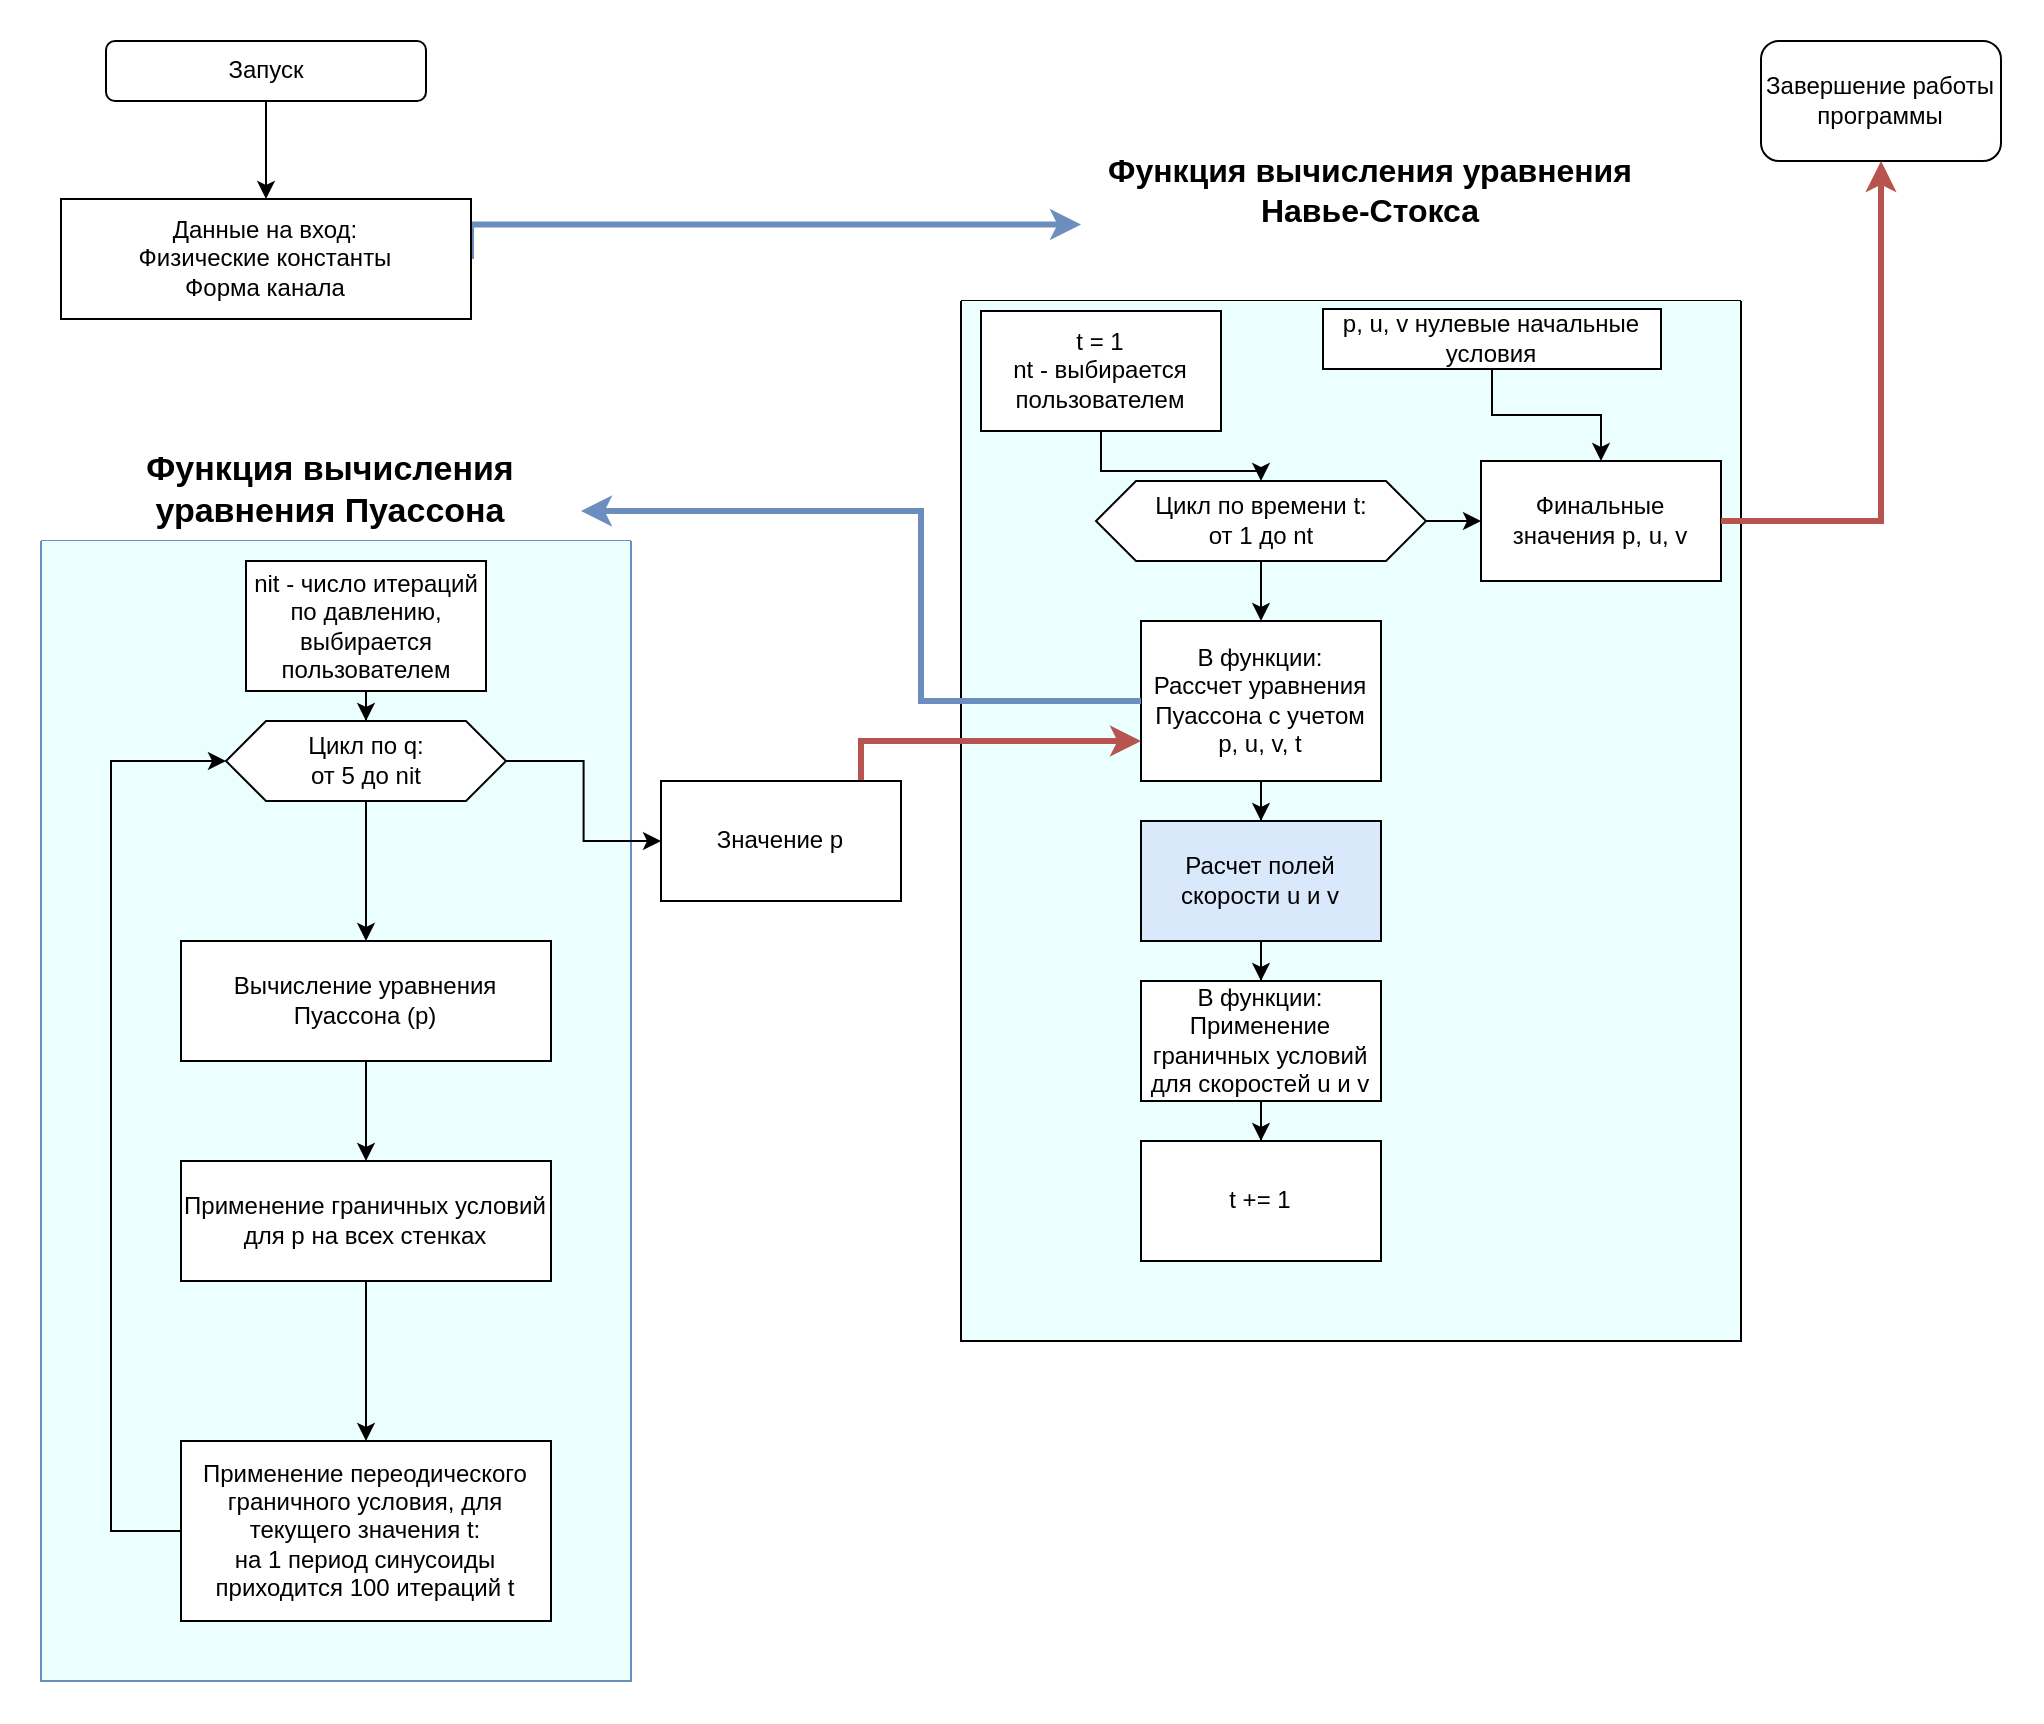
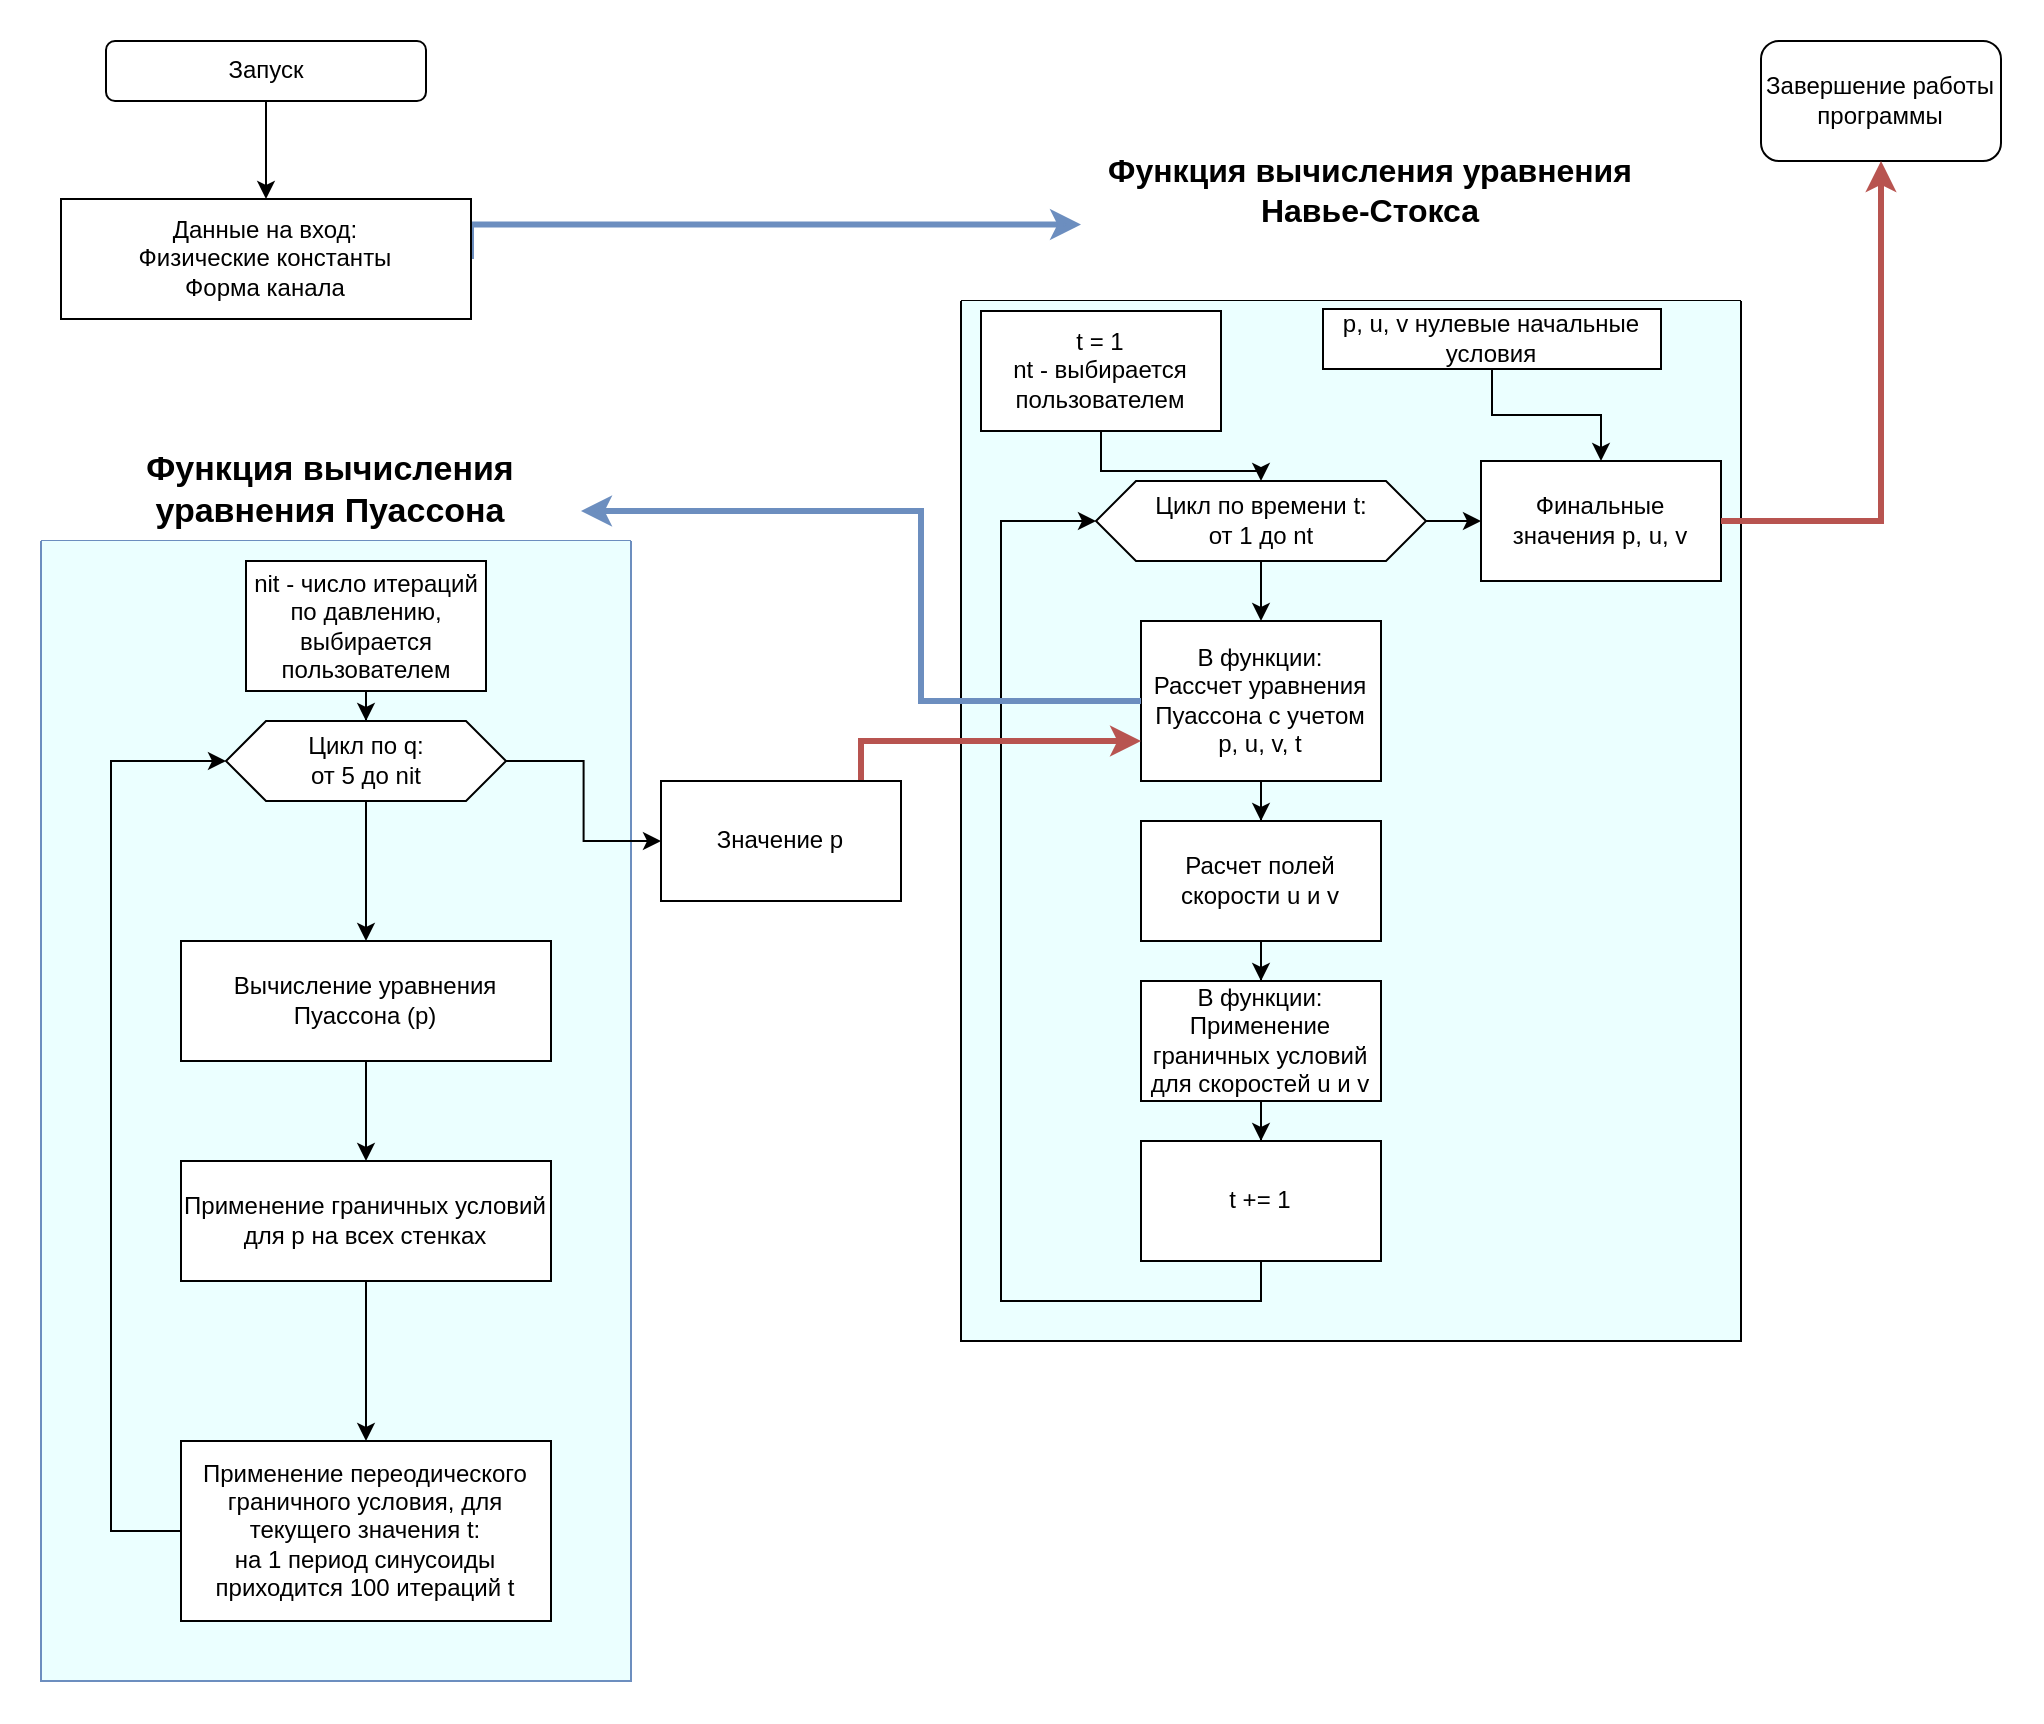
(1261, 881) -> (1261, 881)
none -> (1001, 1020)
